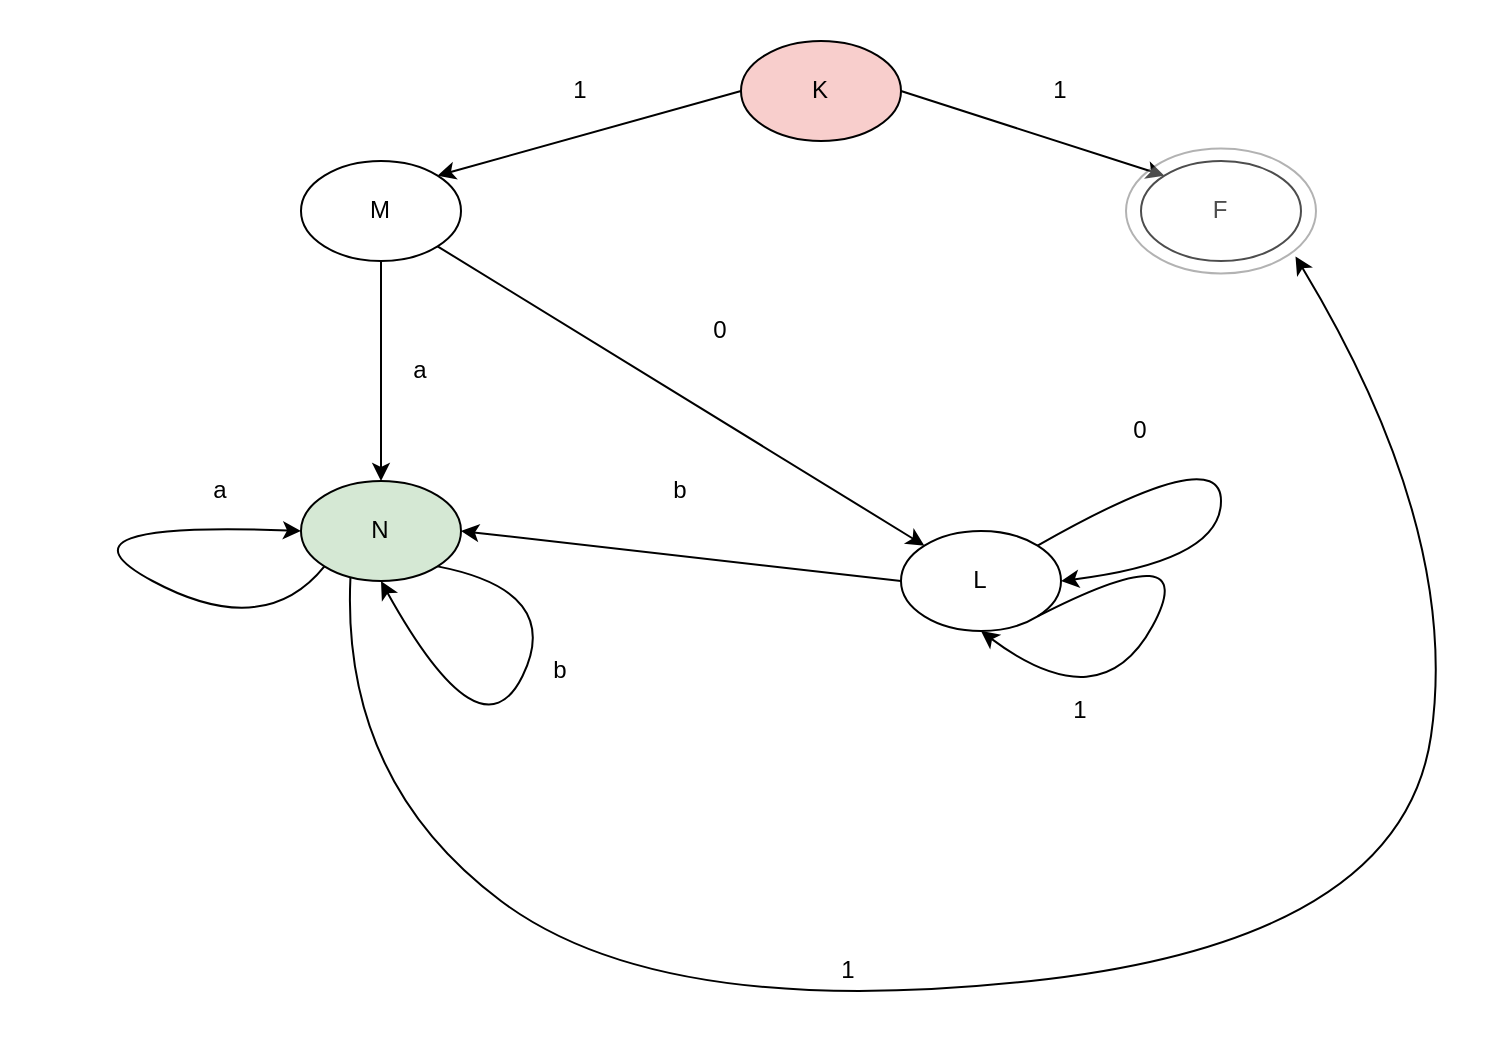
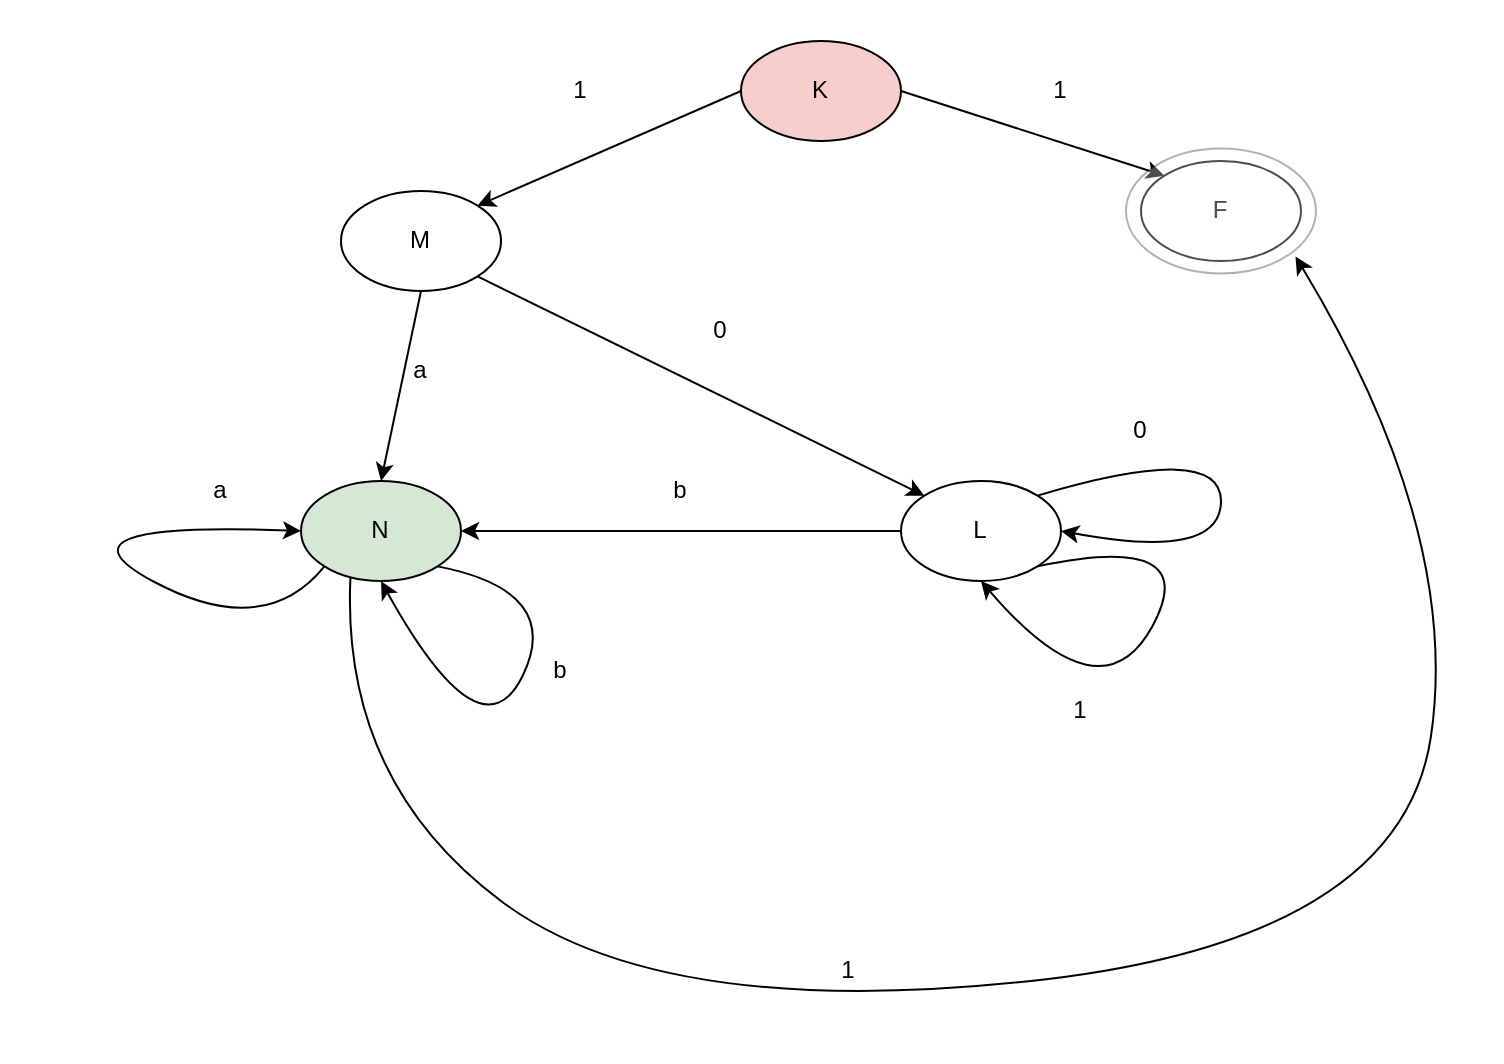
(381, 211) -> (421, 241)
(981, 581) -> (981, 531)
